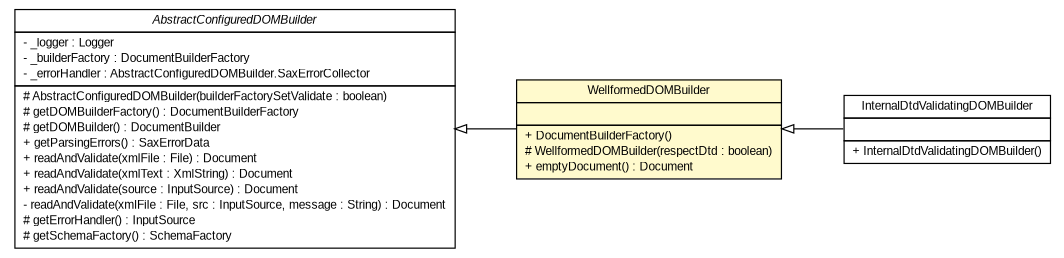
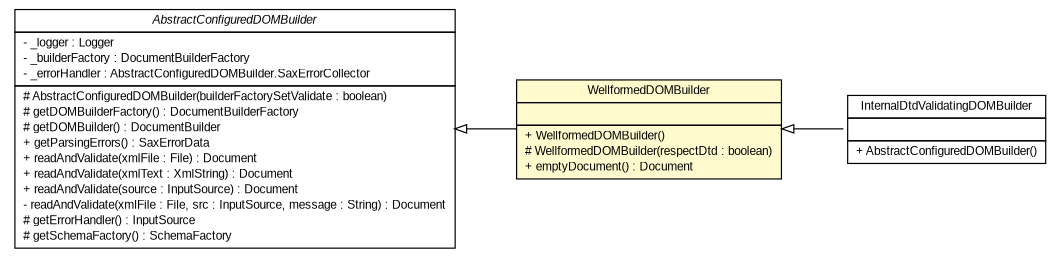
(599, 136) -> (595, 136)
(947, 152) -> (947, 152)
